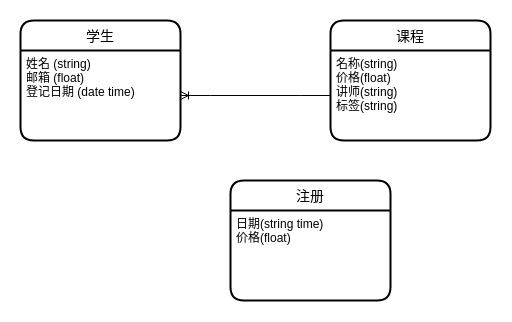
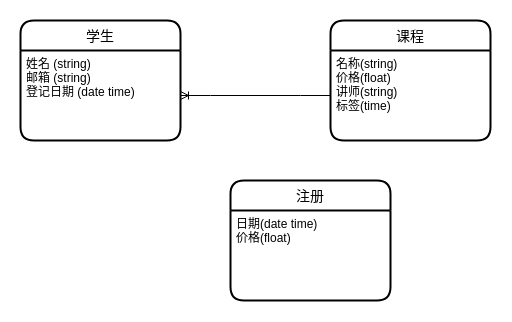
(65, 64) -> (65, 64)
(373, 64) -> (373, 64)
(287, 224) -> (282, 224)
